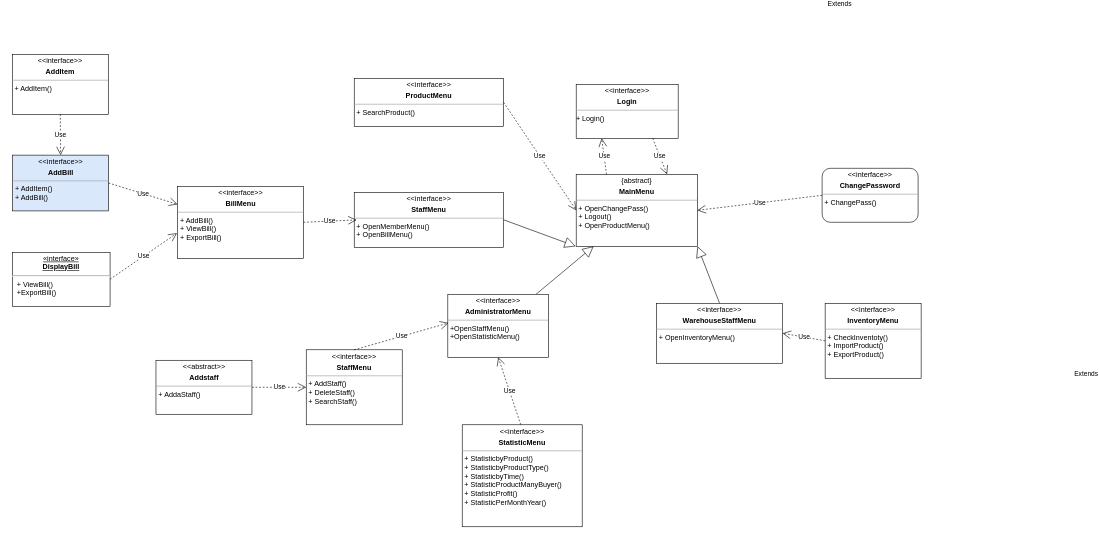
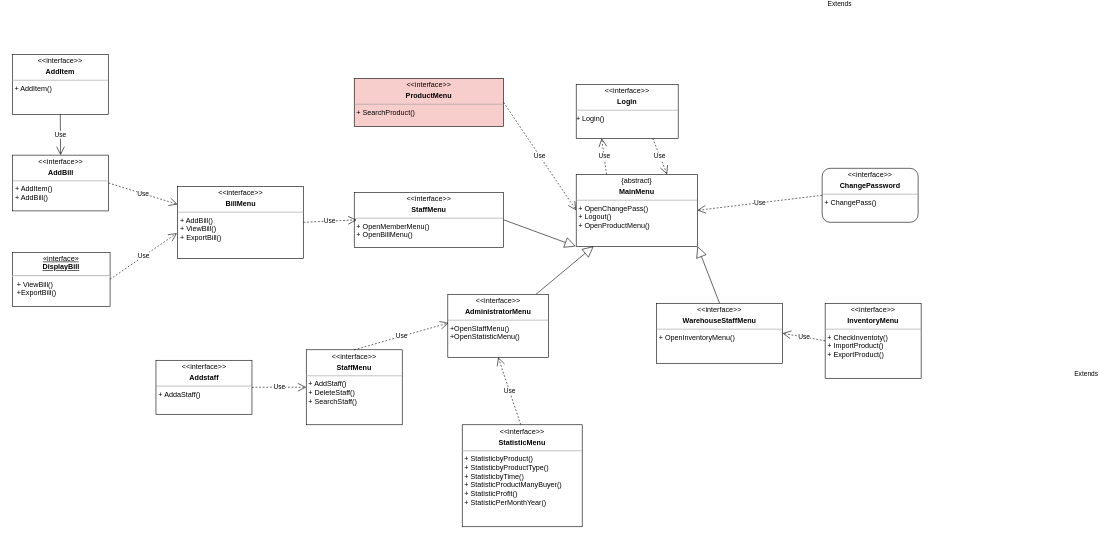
(429, 102) -> (429, 102)
(60, 122) -> (60, 122)
(61, 183) -> (61, 183)
(182, 373) -> (182, 373)
